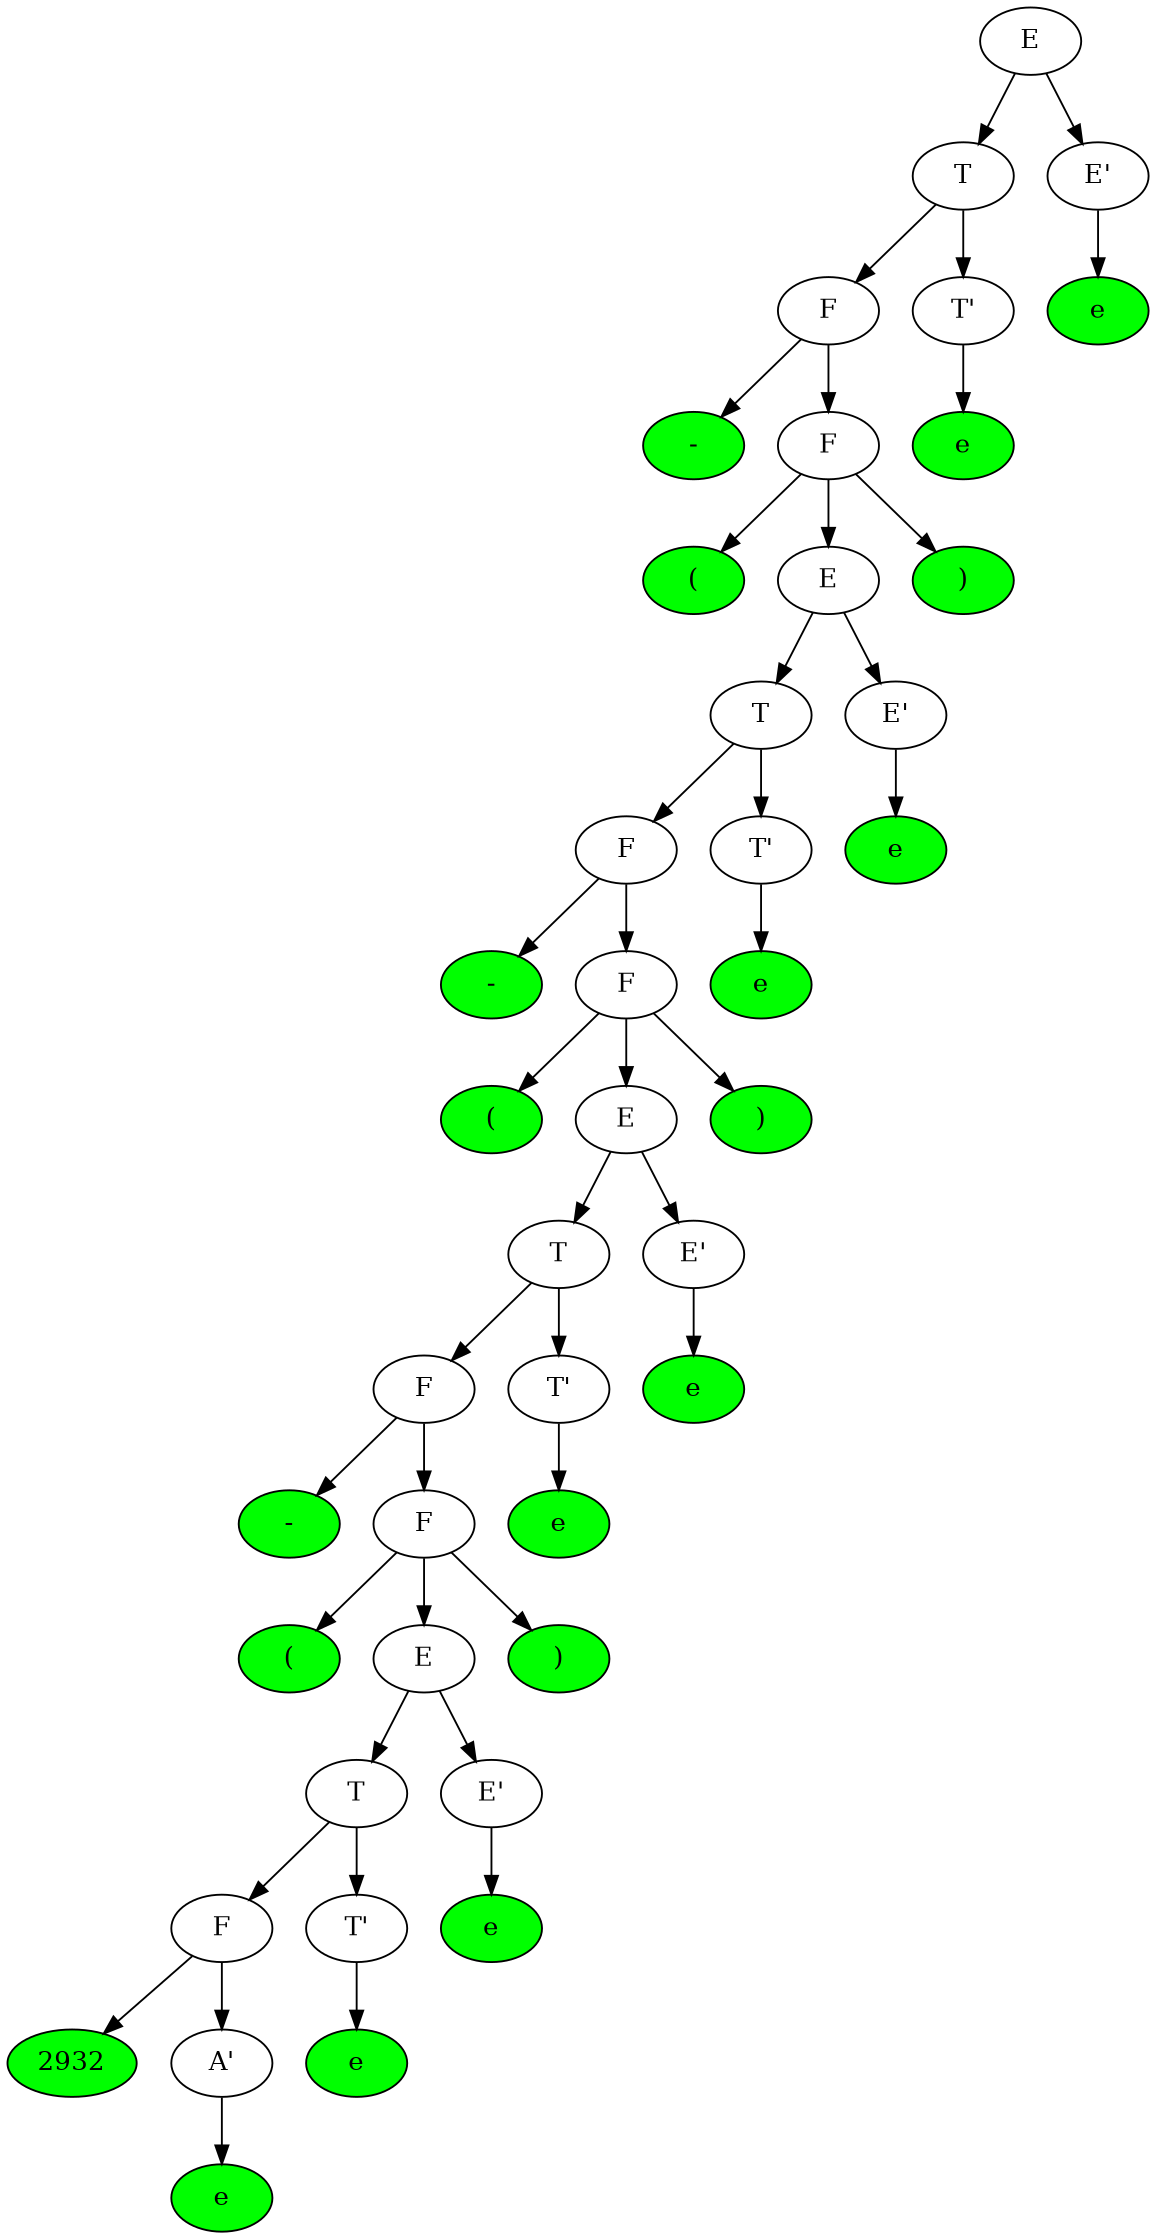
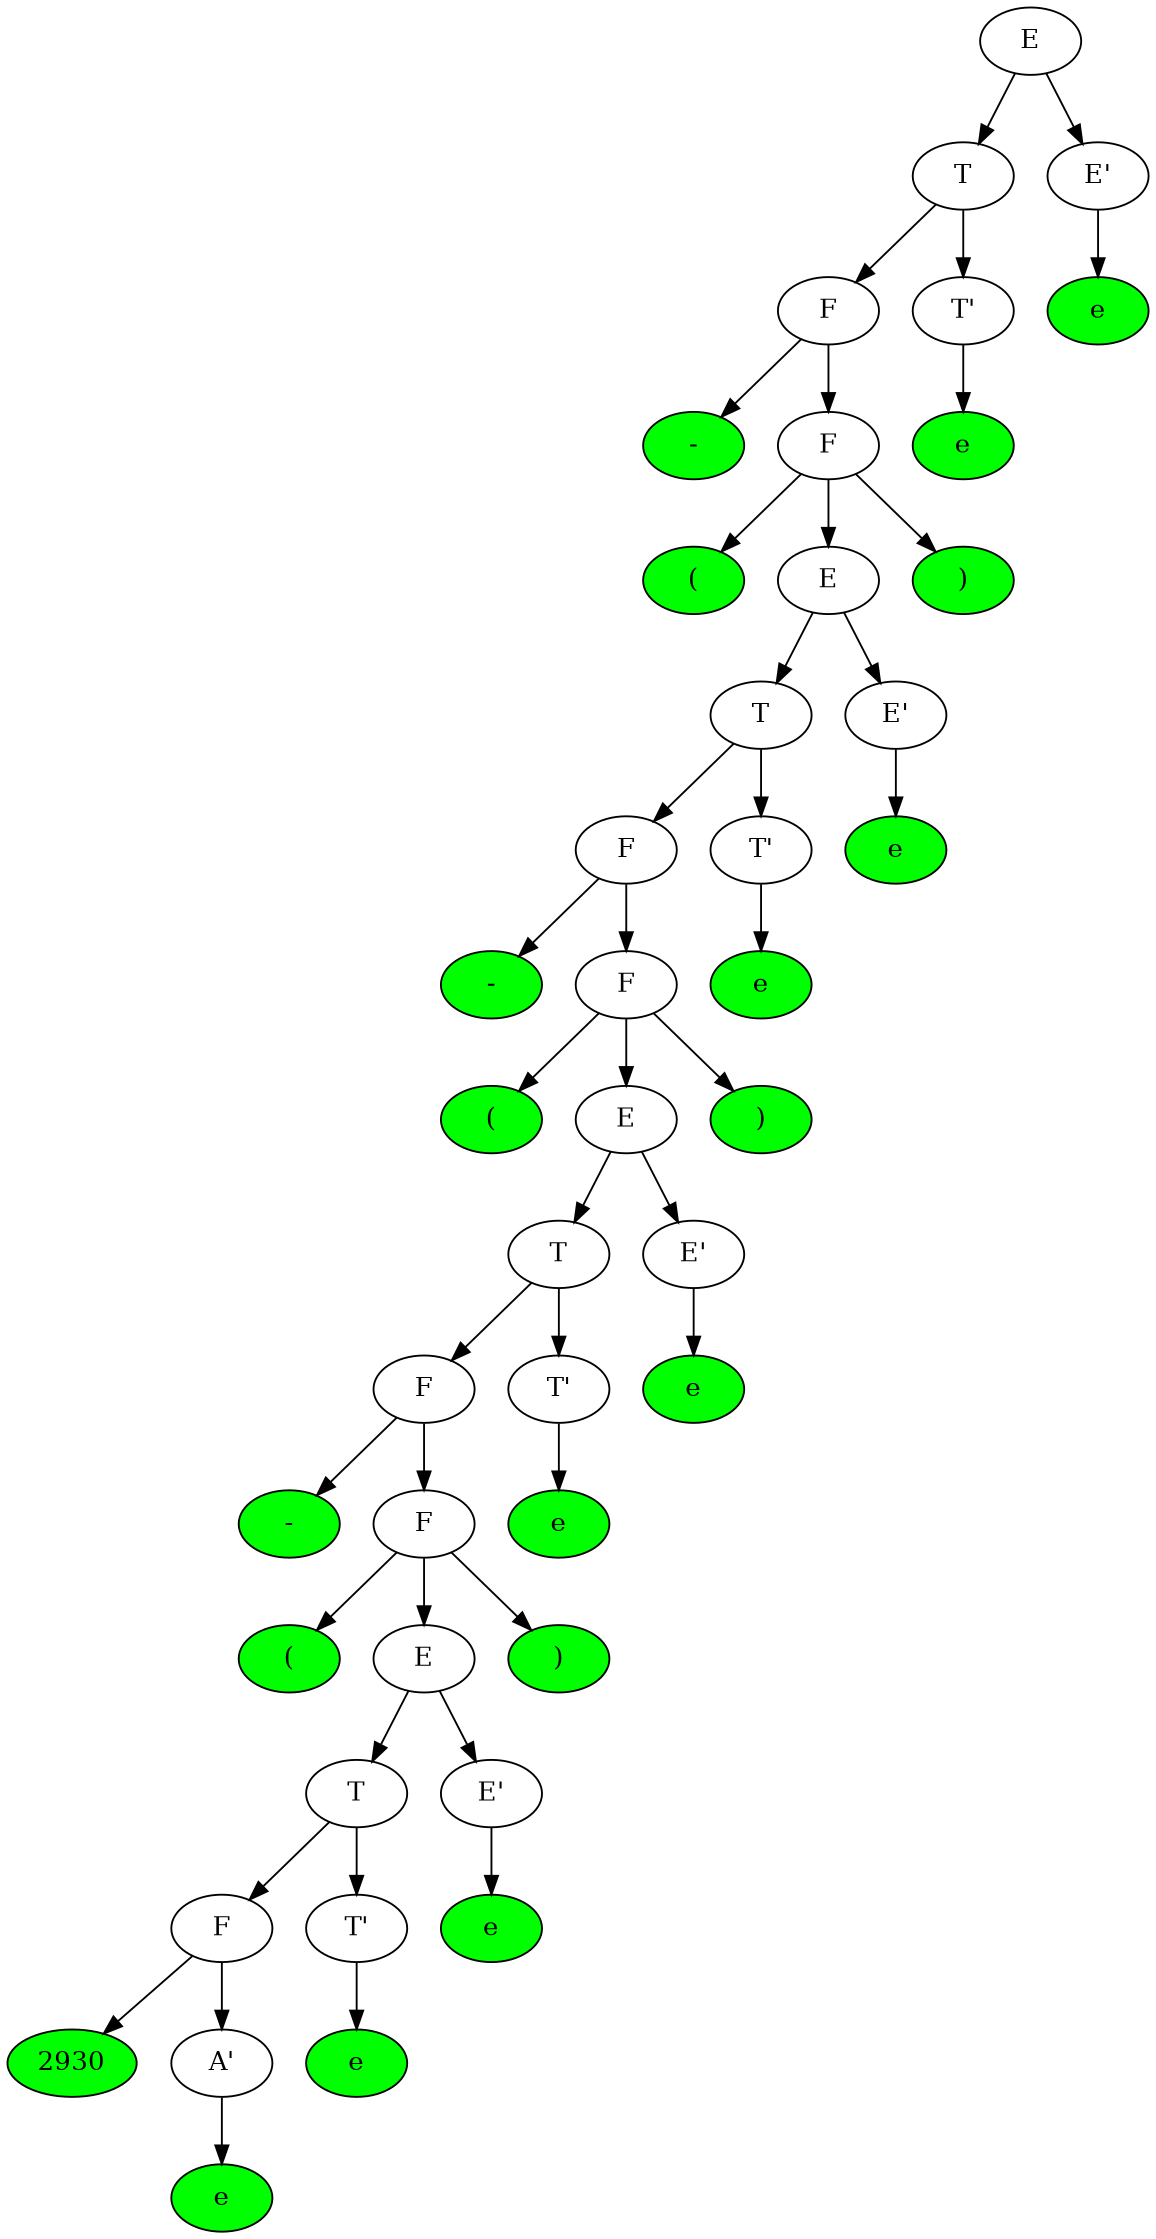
(72, 2063) -> (72, 2063)
